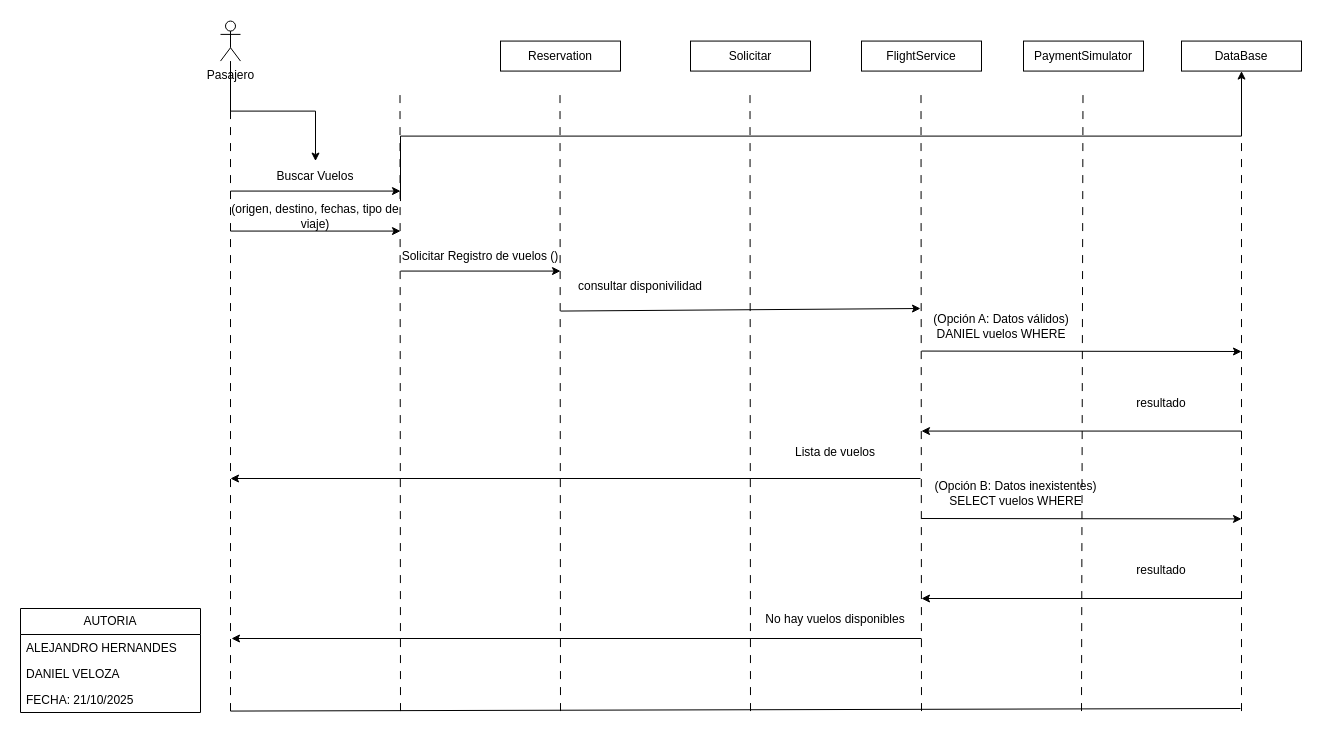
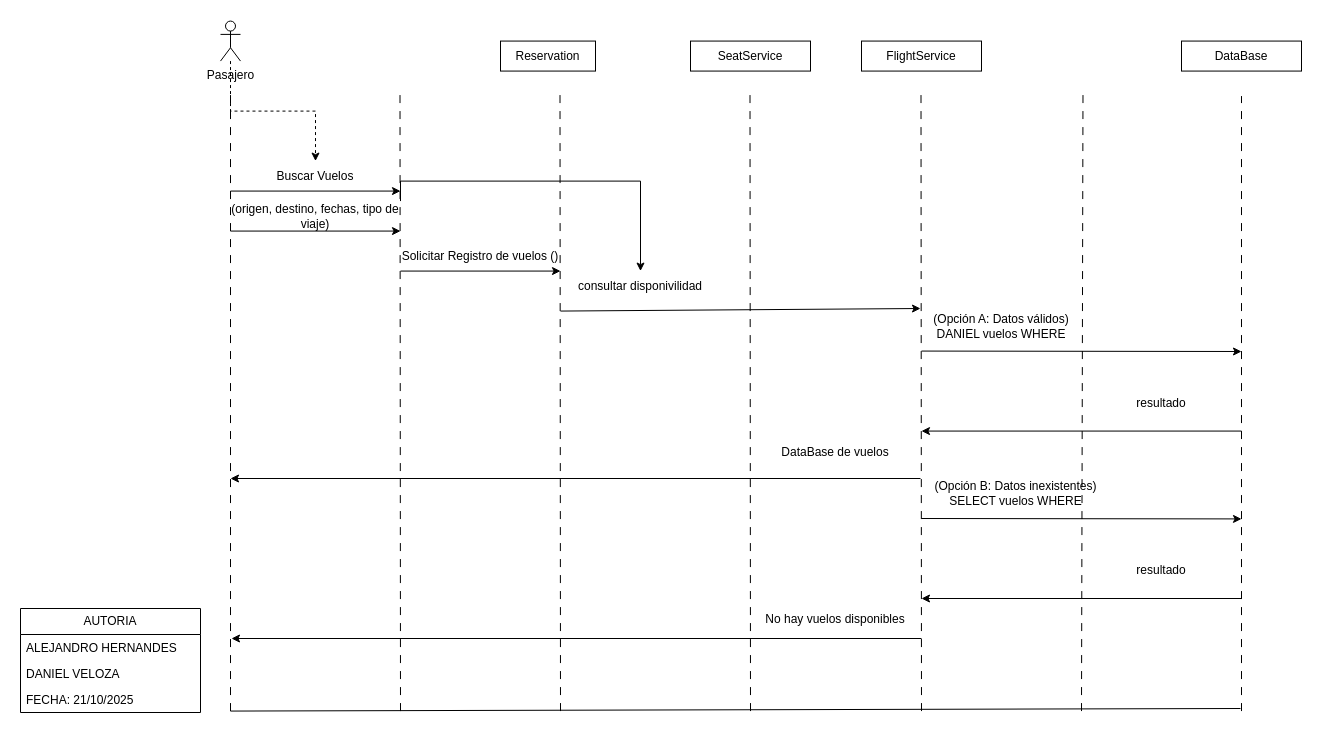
(561, 56) -> (548, 56)
(1084, 56) -> none
(751, 57) -> (751, 57)
(295, 111) -> (295, 111)
(820, 136) -> (563, 181)
(836, 453) -> (836, 453)
